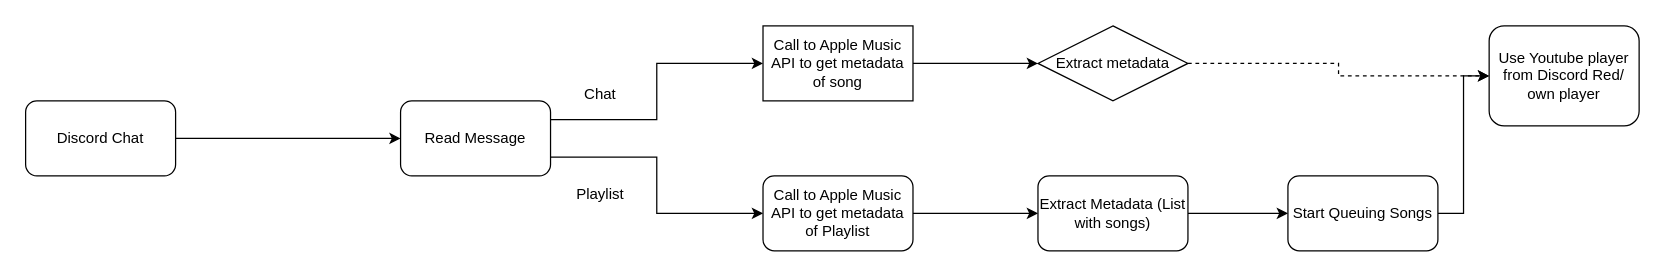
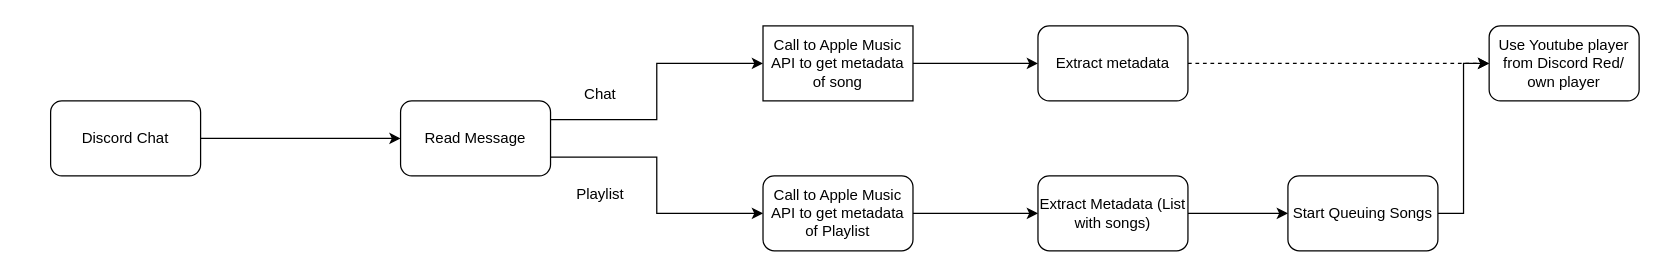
(1113, 63) -> (1113, 63)
(1564, 76) -> (1564, 63)
(101, 138) -> (126, 138)
